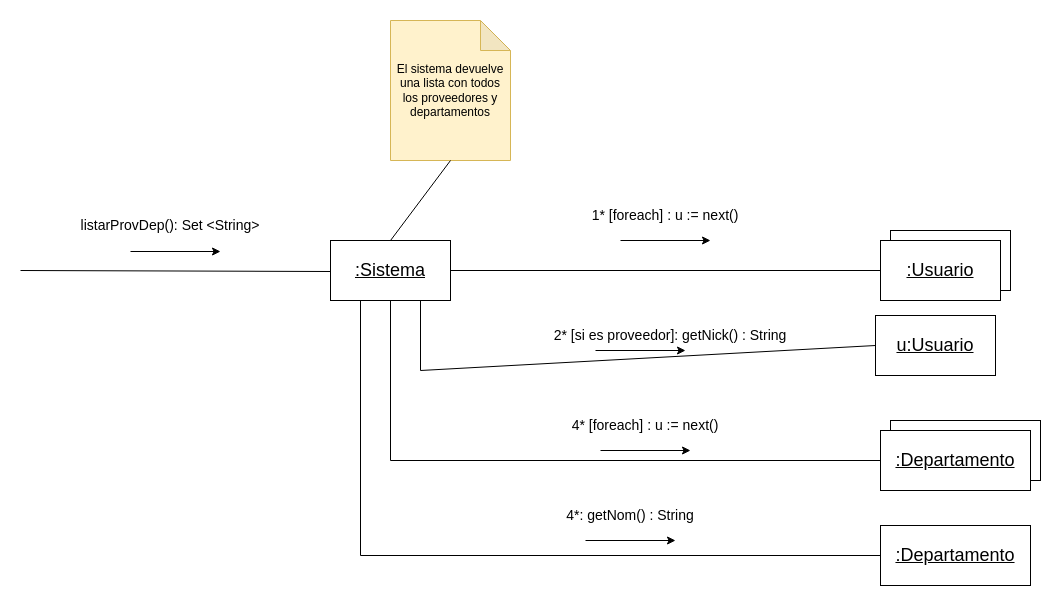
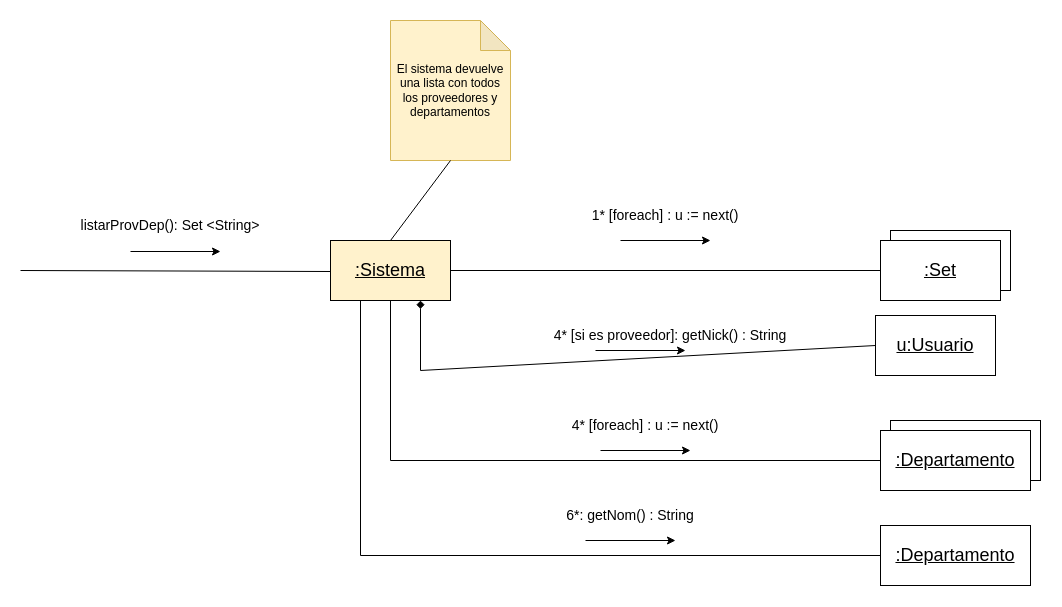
(391, 271) -> (391, 271)
(941, 271) -> (941, 271)
(421, 305) -> (421, 309)
(671, 336) -> (671, 336)
(631, 516) -> (631, 516)
